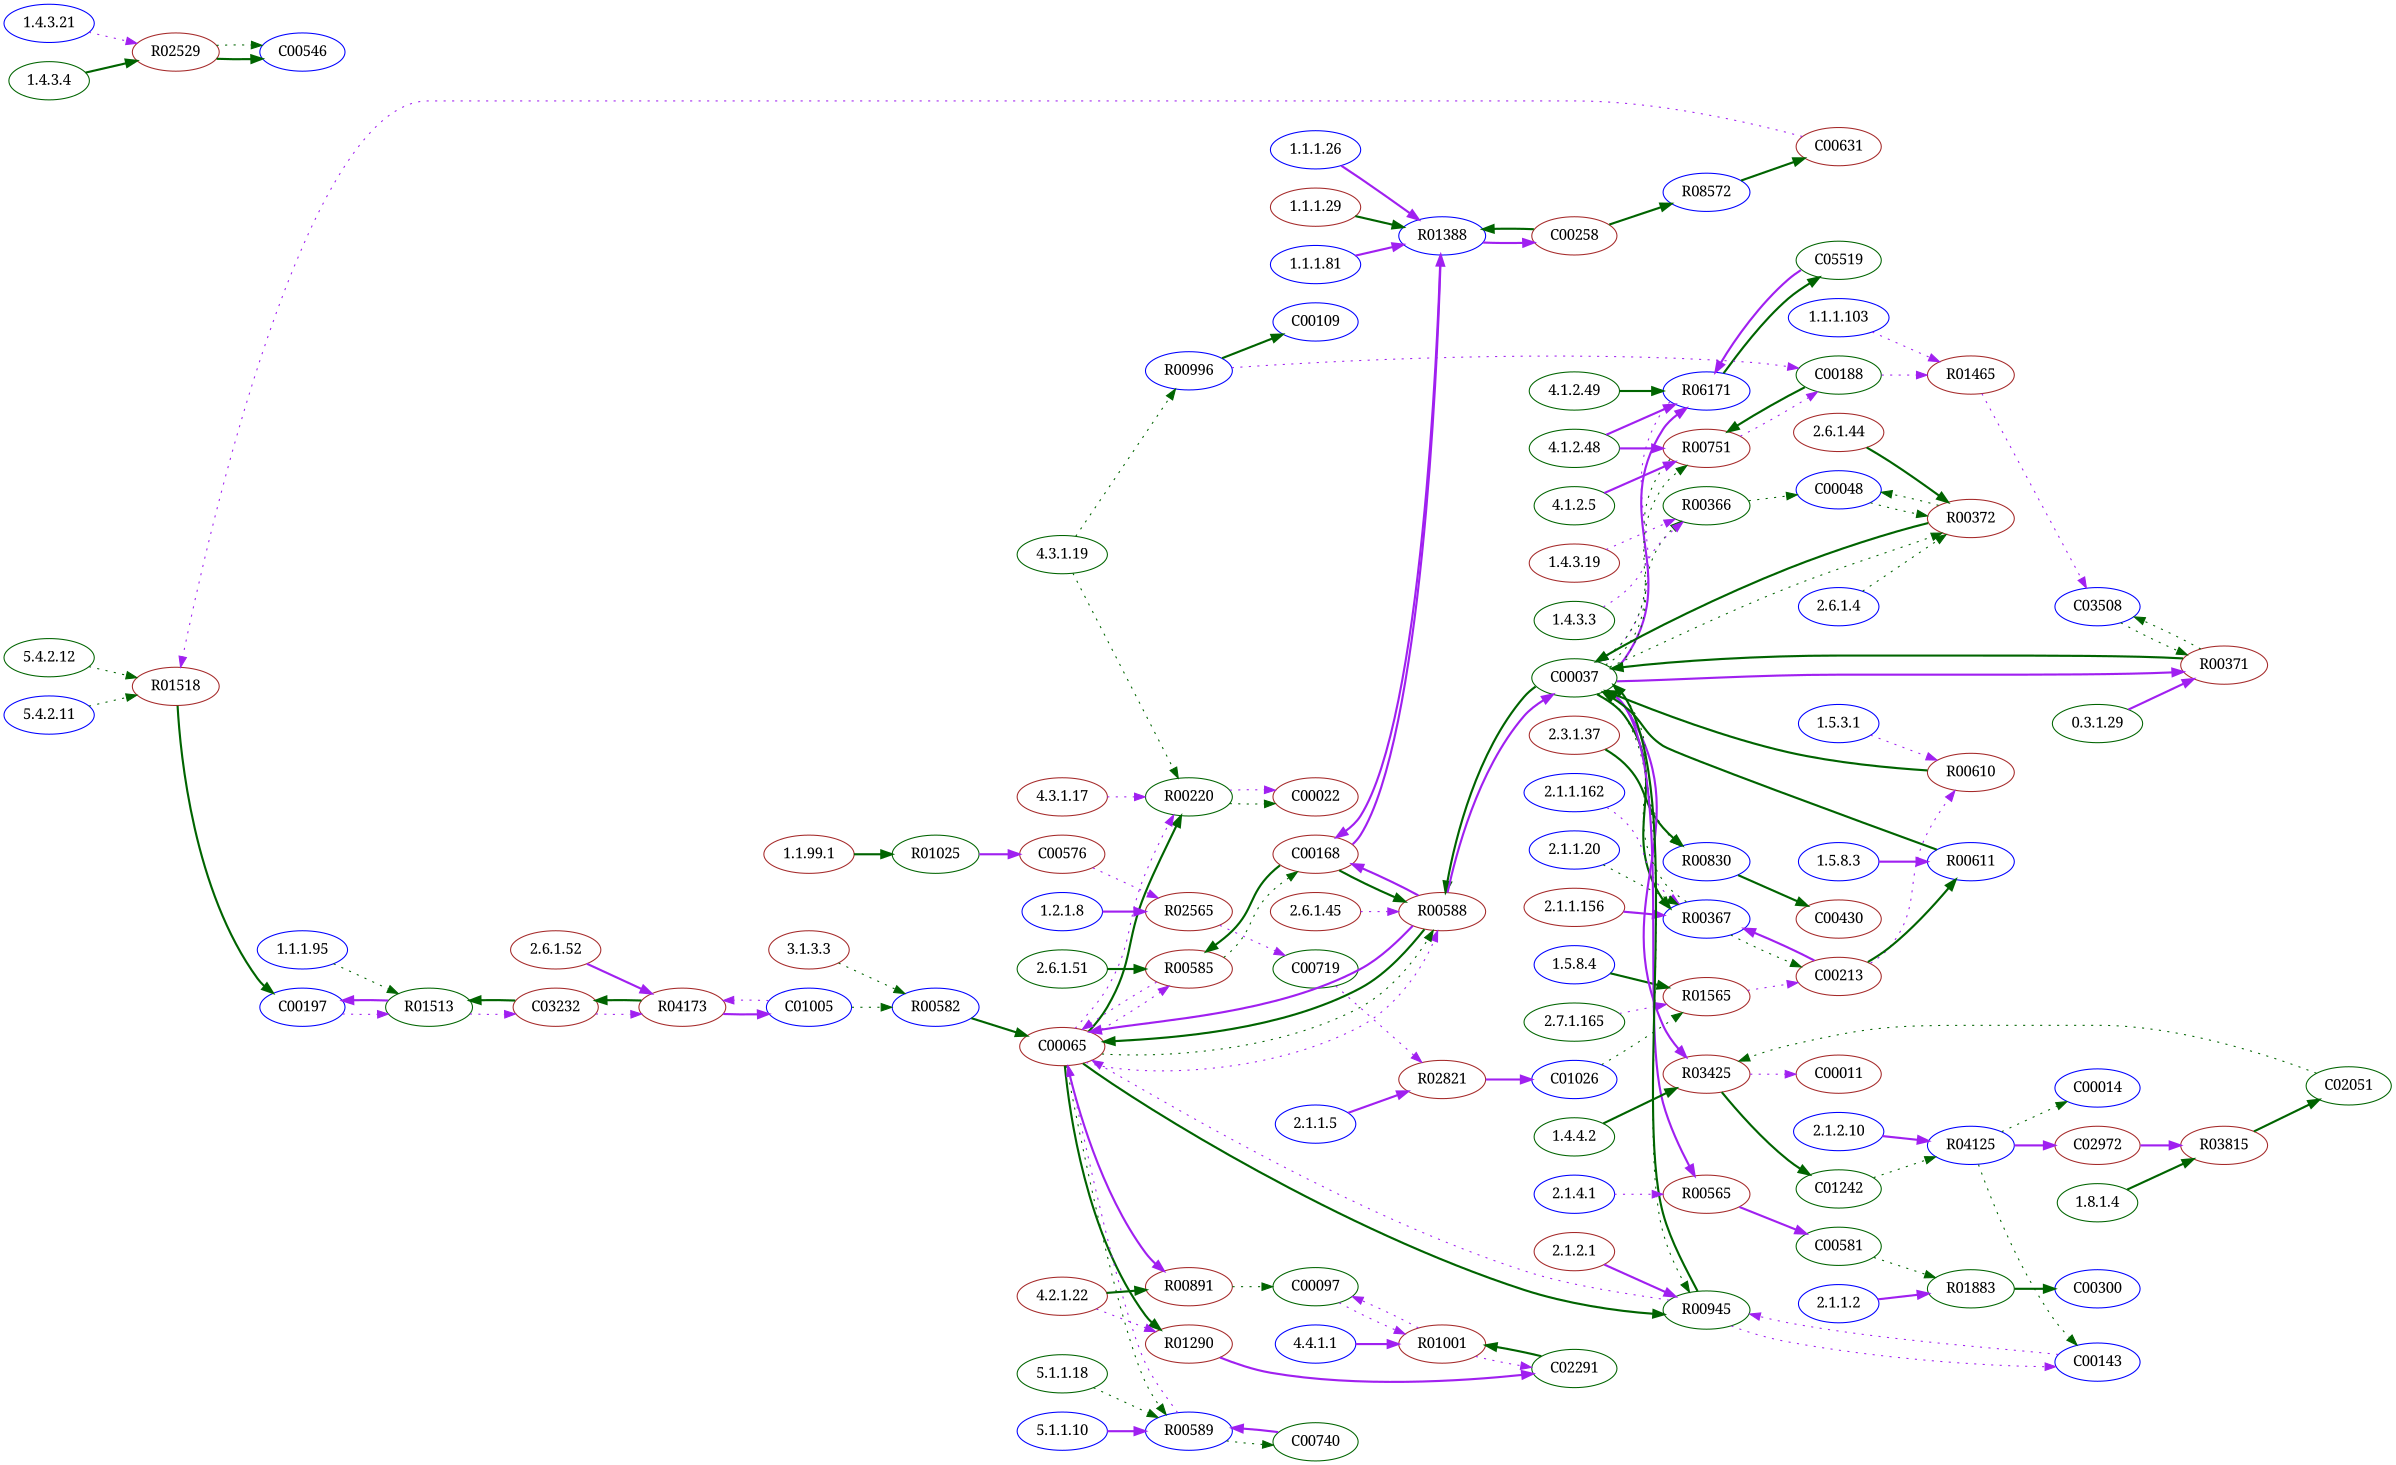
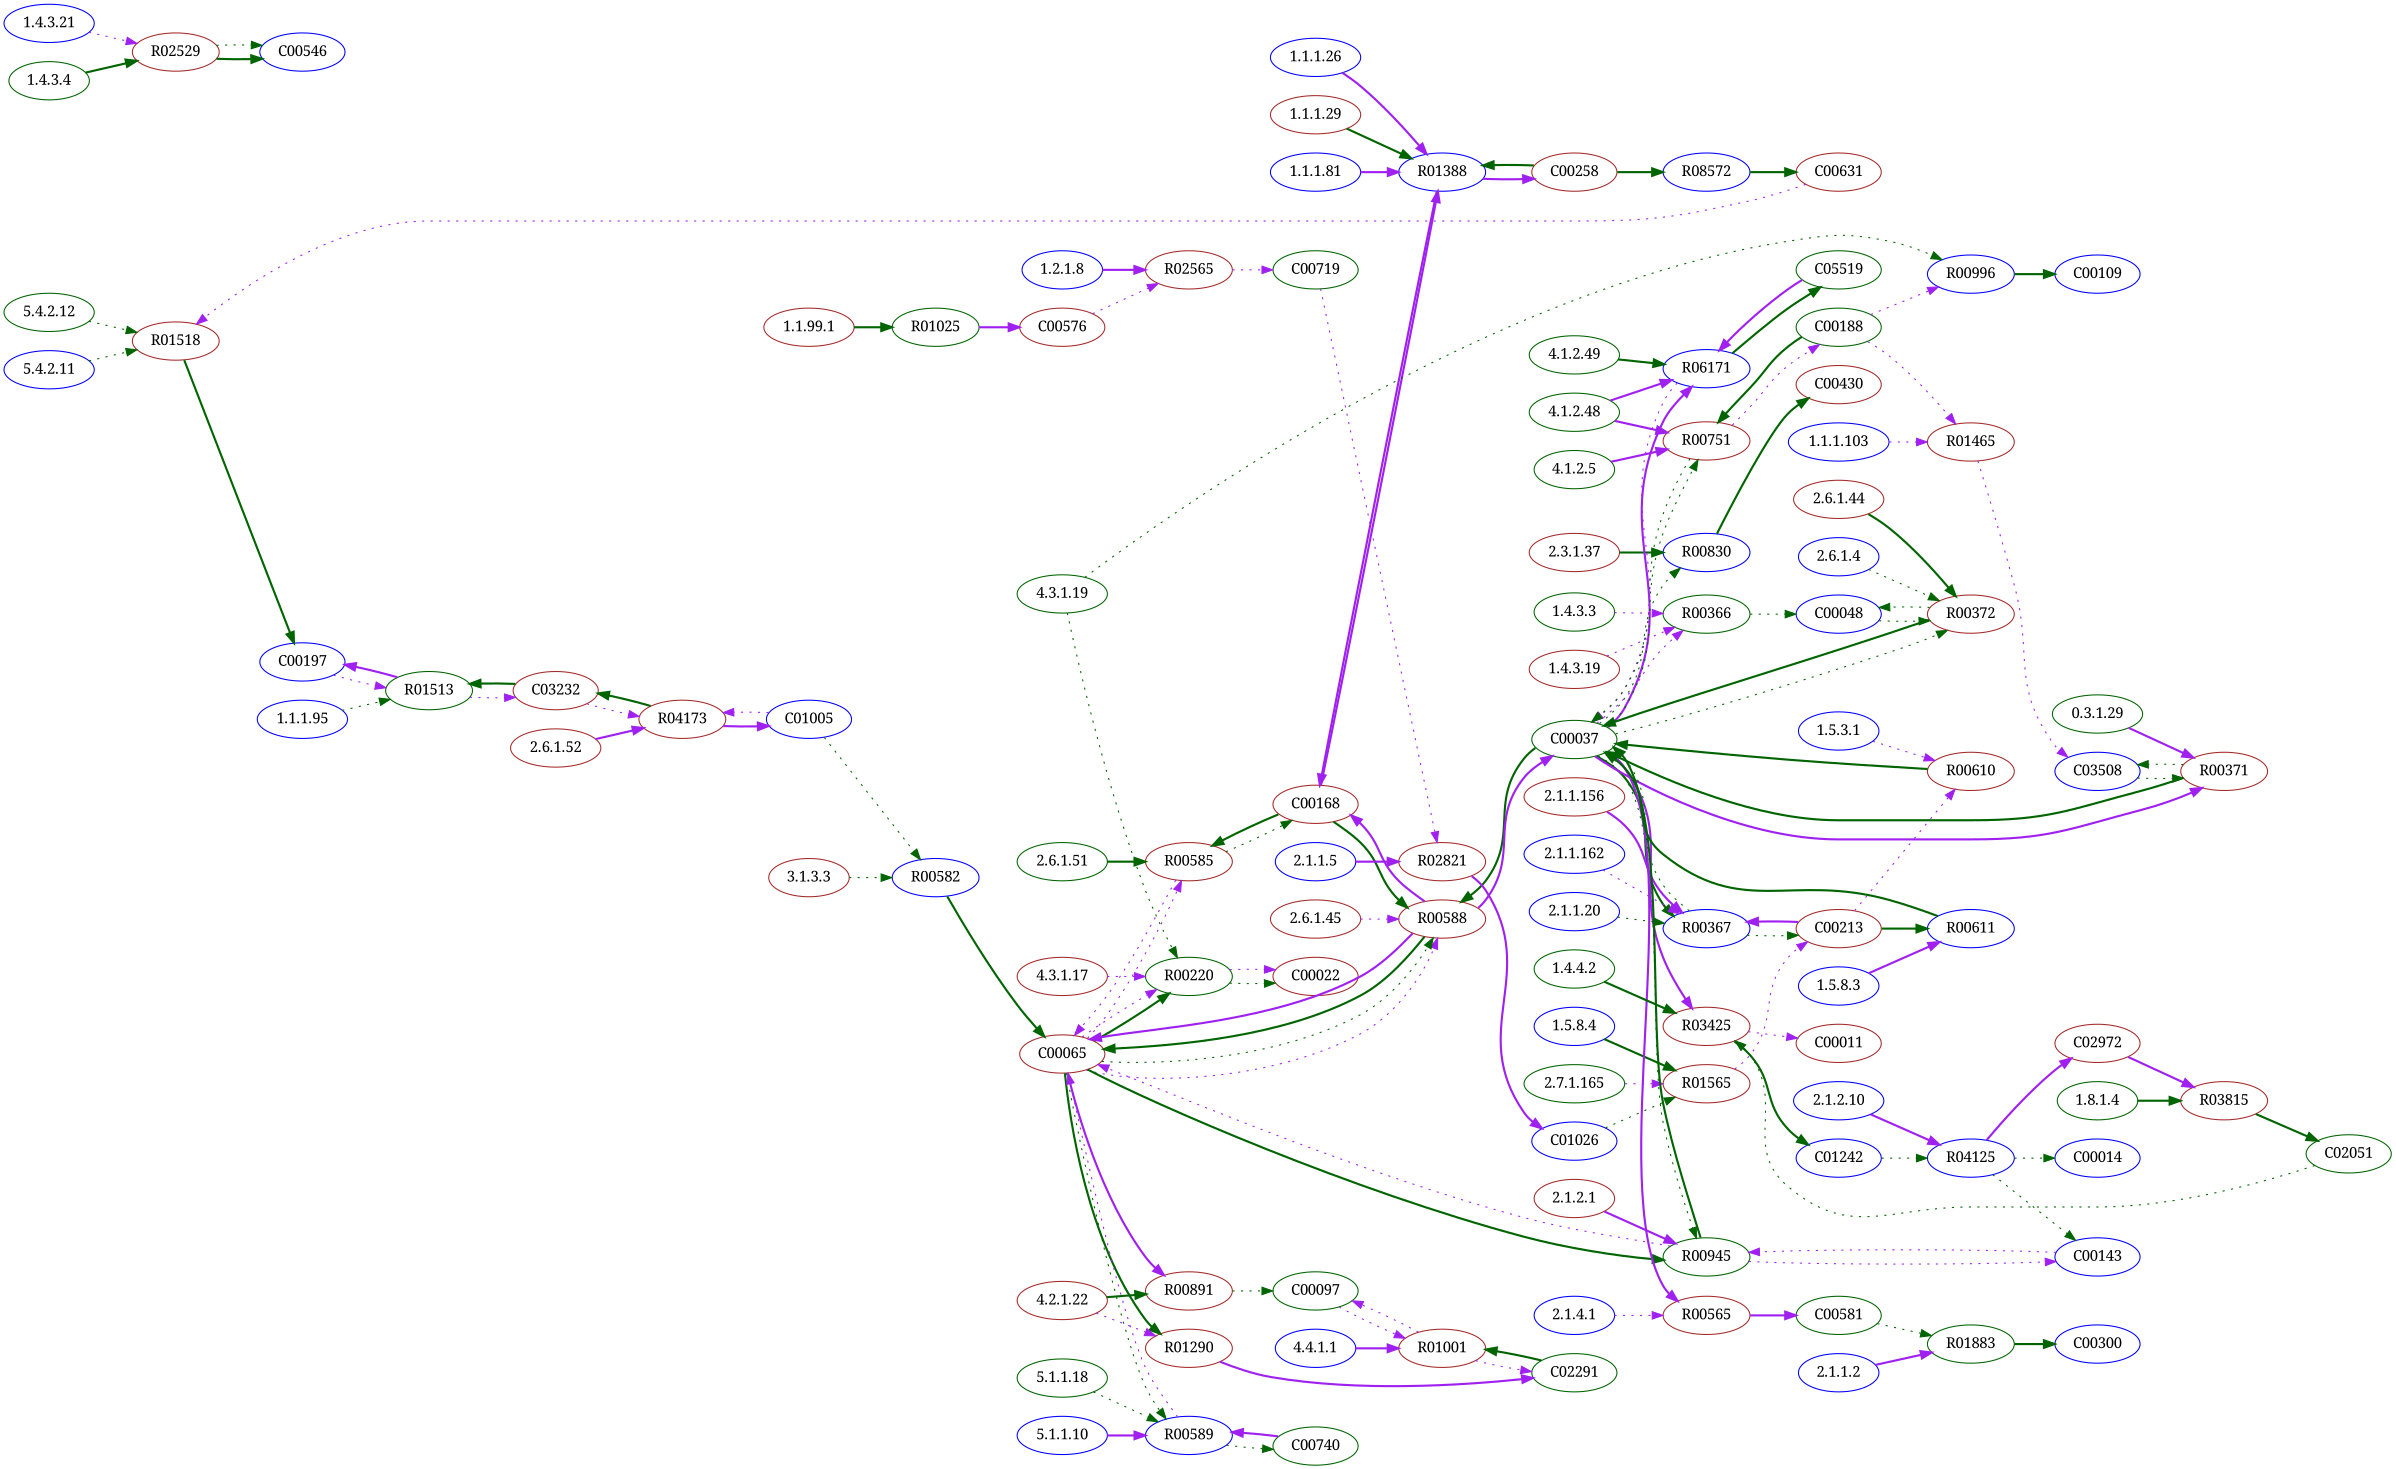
(1510, 356) -> (1900, 303)
(1644, 600) -> (1651, 663)
(1839, 1189) -> (1839, 1158)
